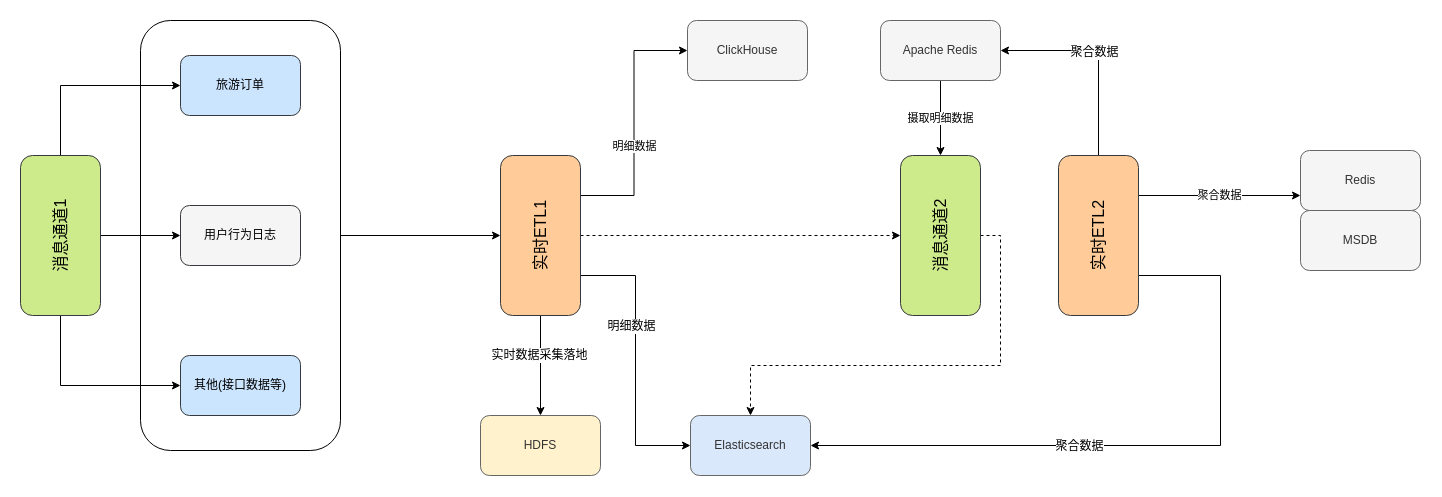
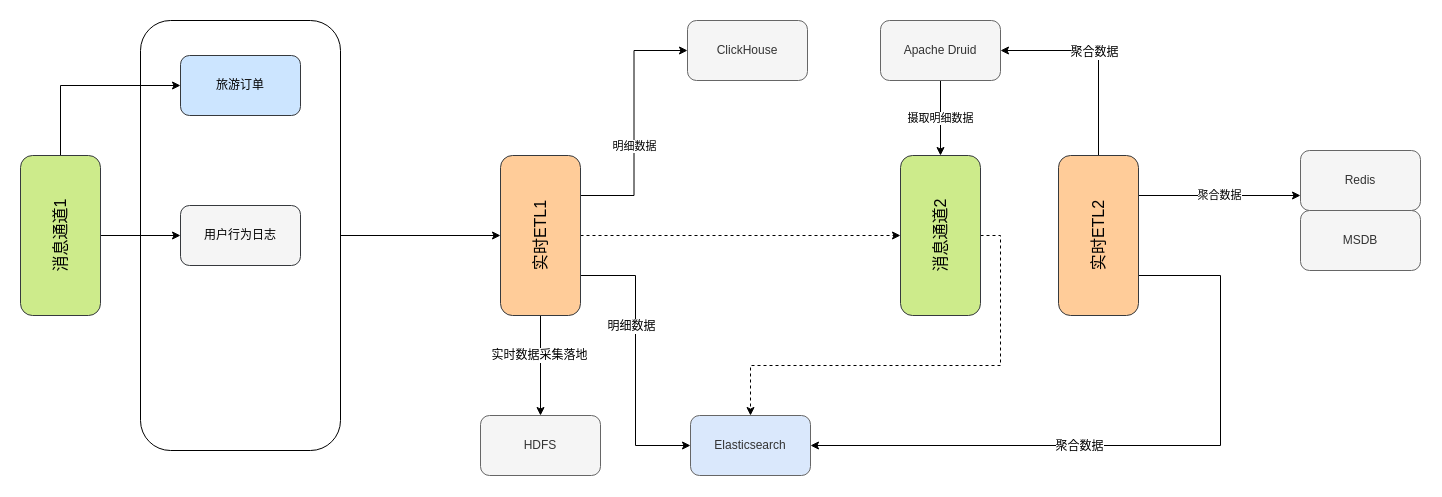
(941, 51) -> (941, 51)
(82, 386) -> none
(241, 386) -> none
(541, 446) -> (541, 446)
